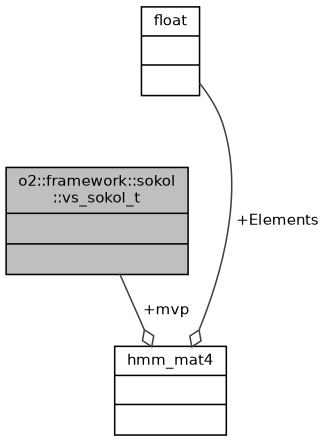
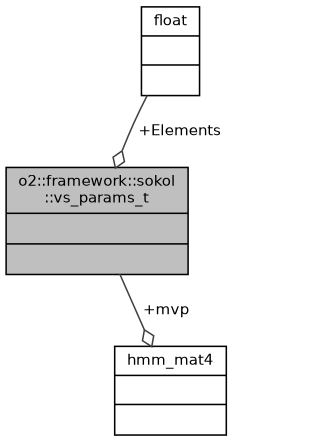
(97, 198) -> (97, 198)
(231, 205) -> (134, 123)
